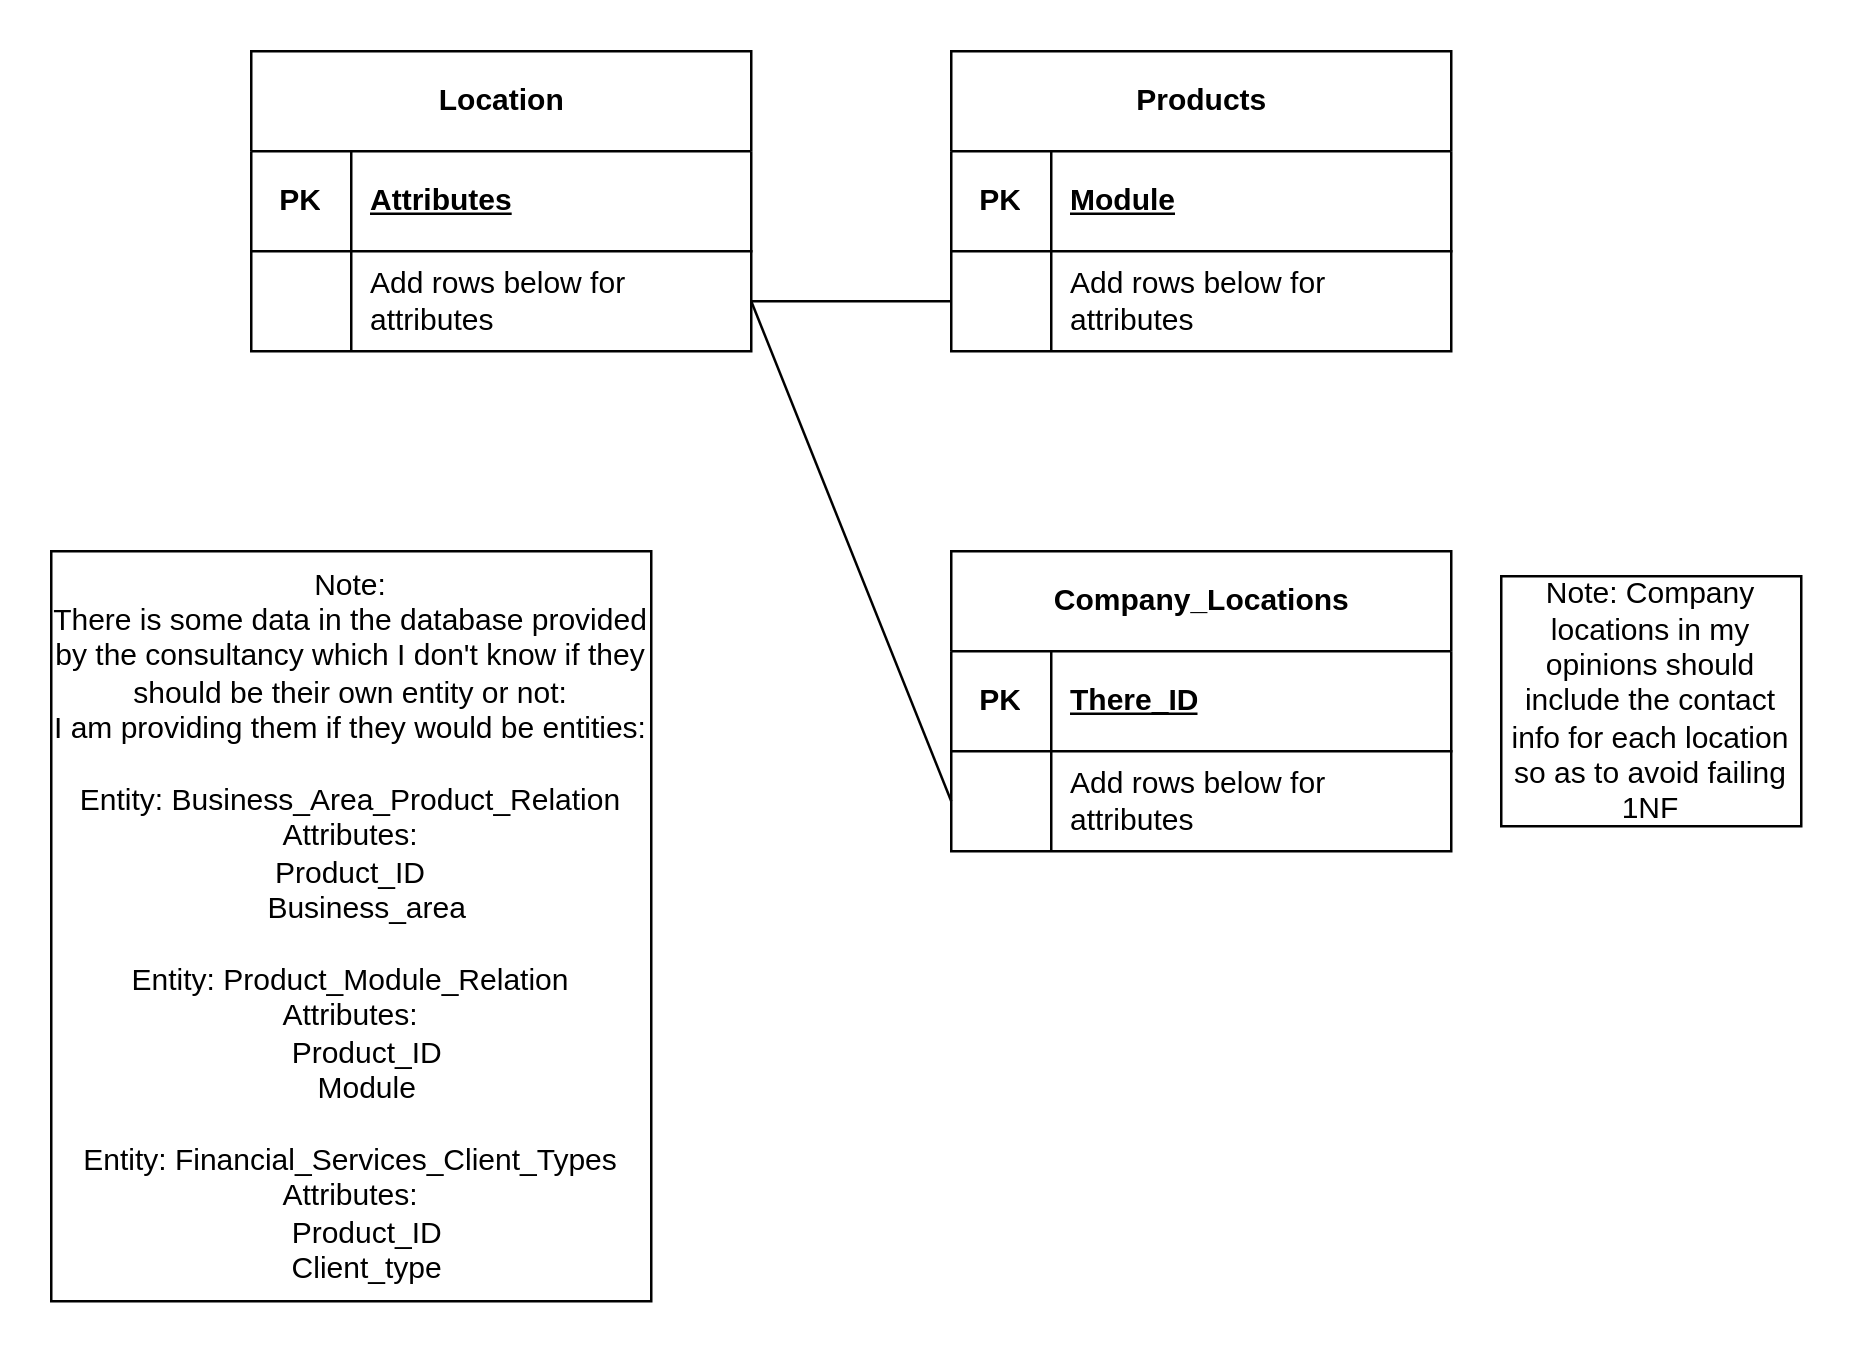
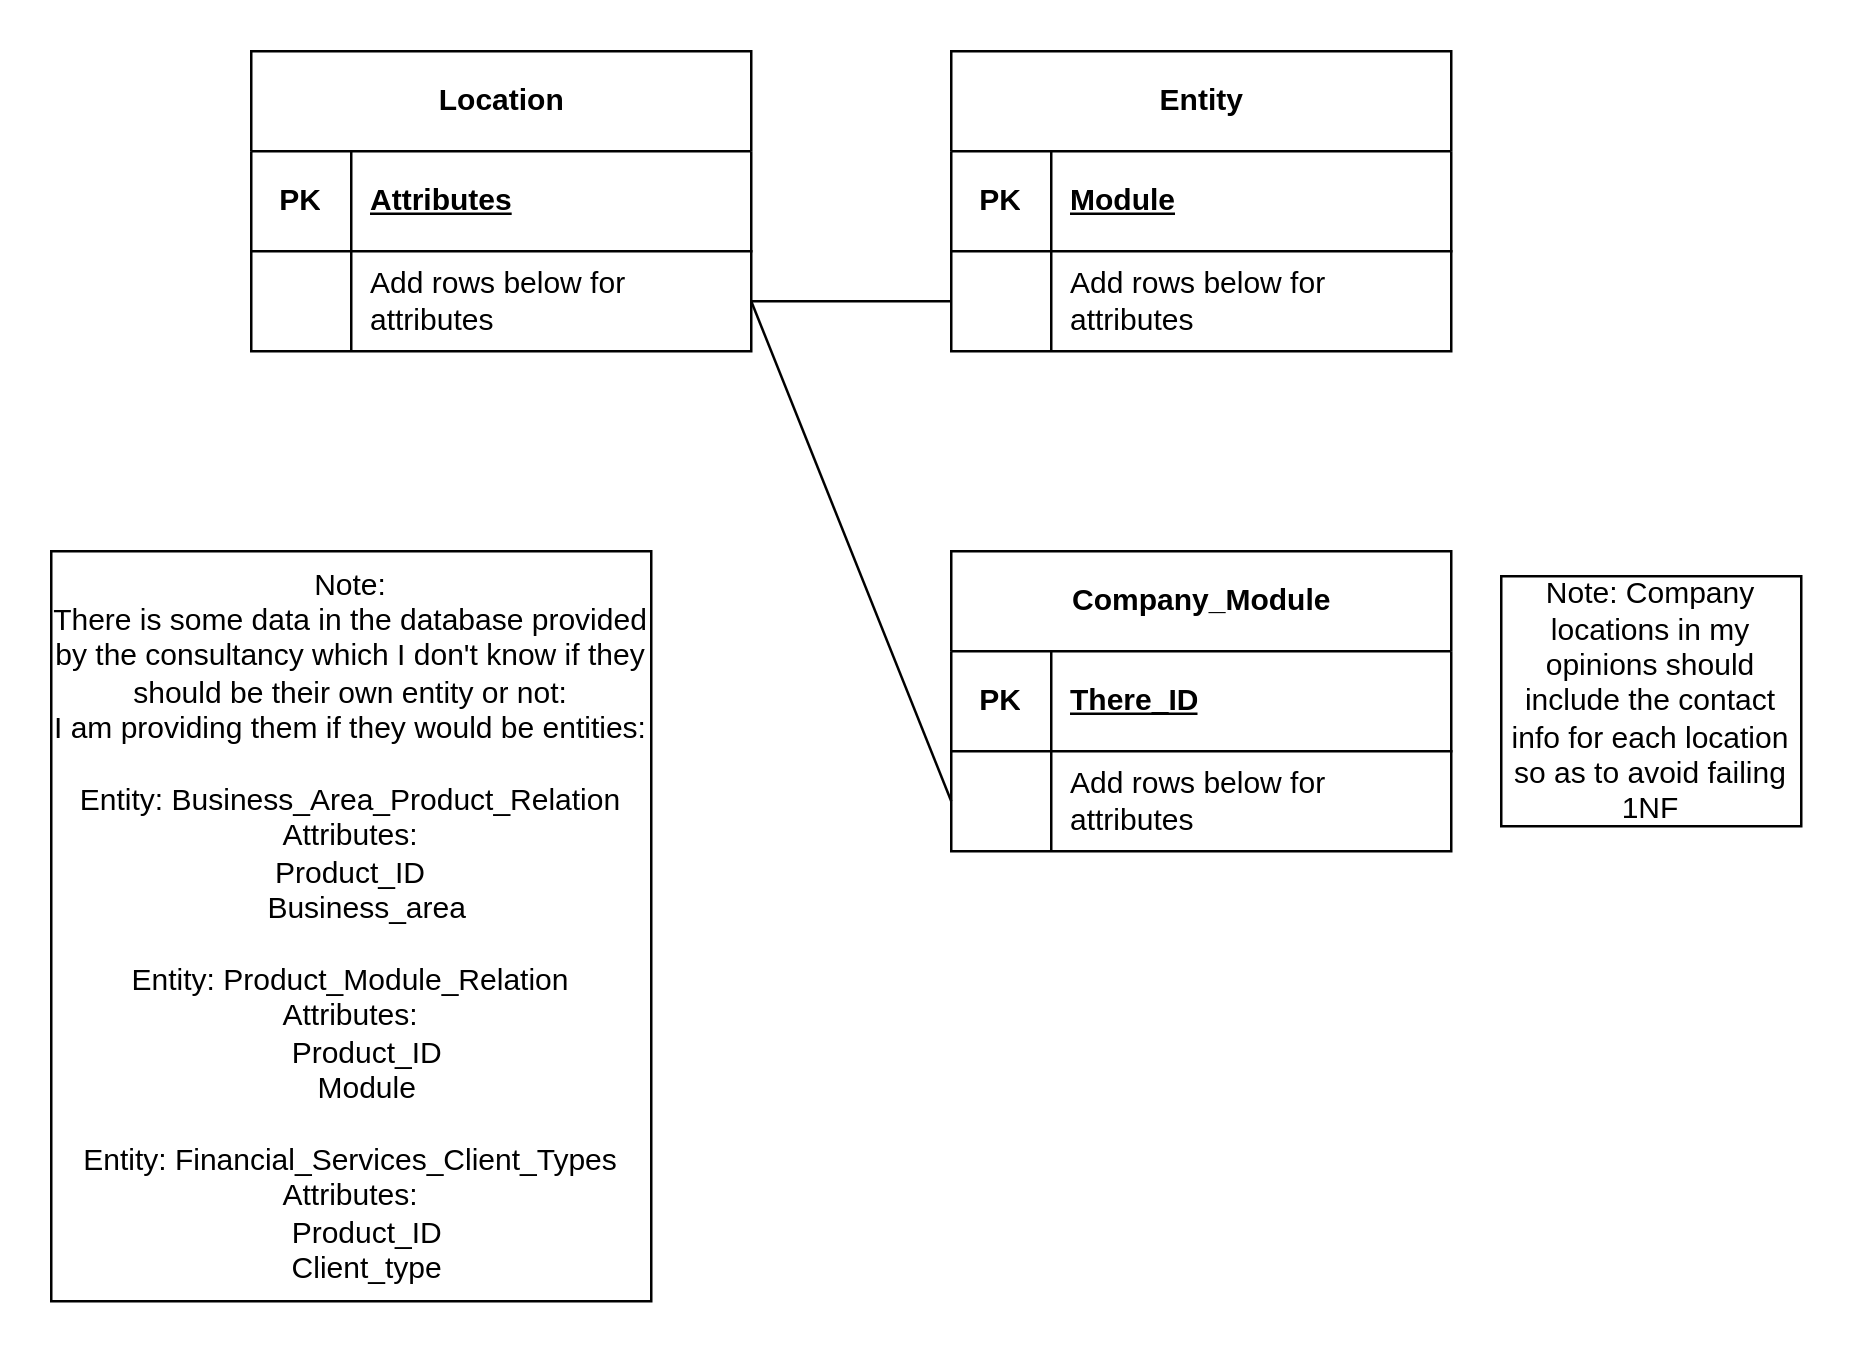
(1203, 101) -> (1203, 101)
(1203, 601) -> (1203, 601)
